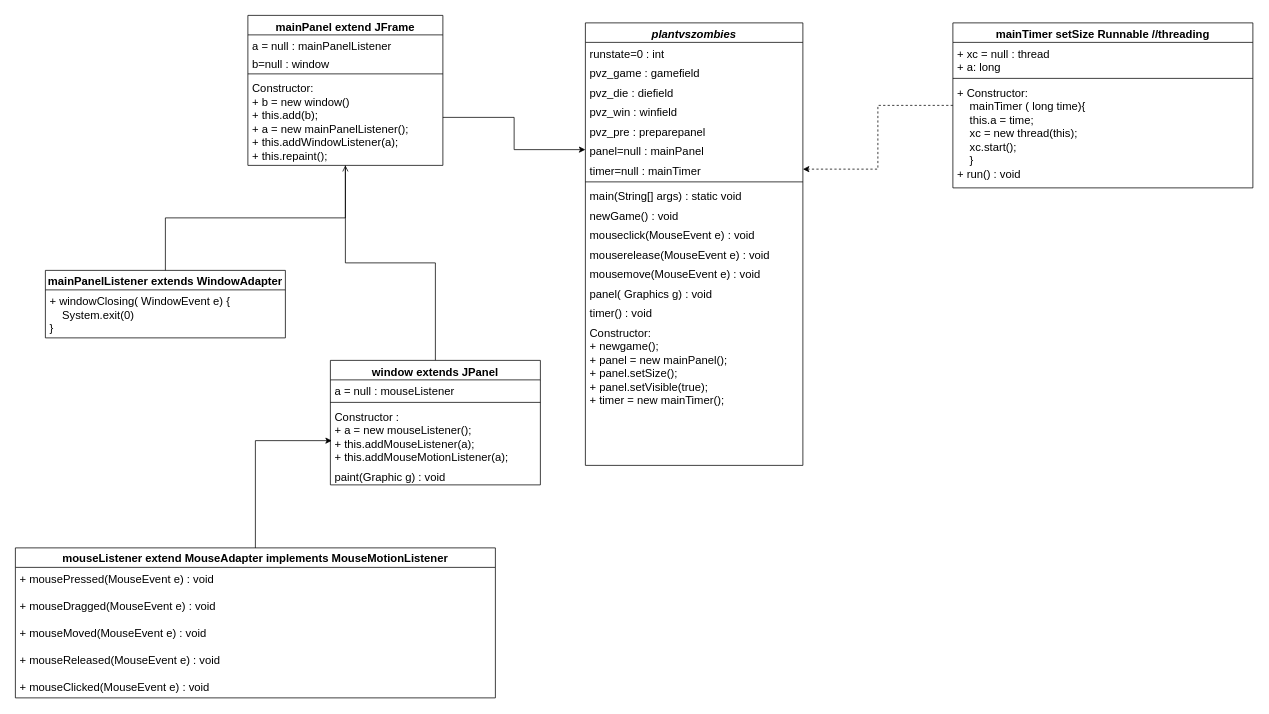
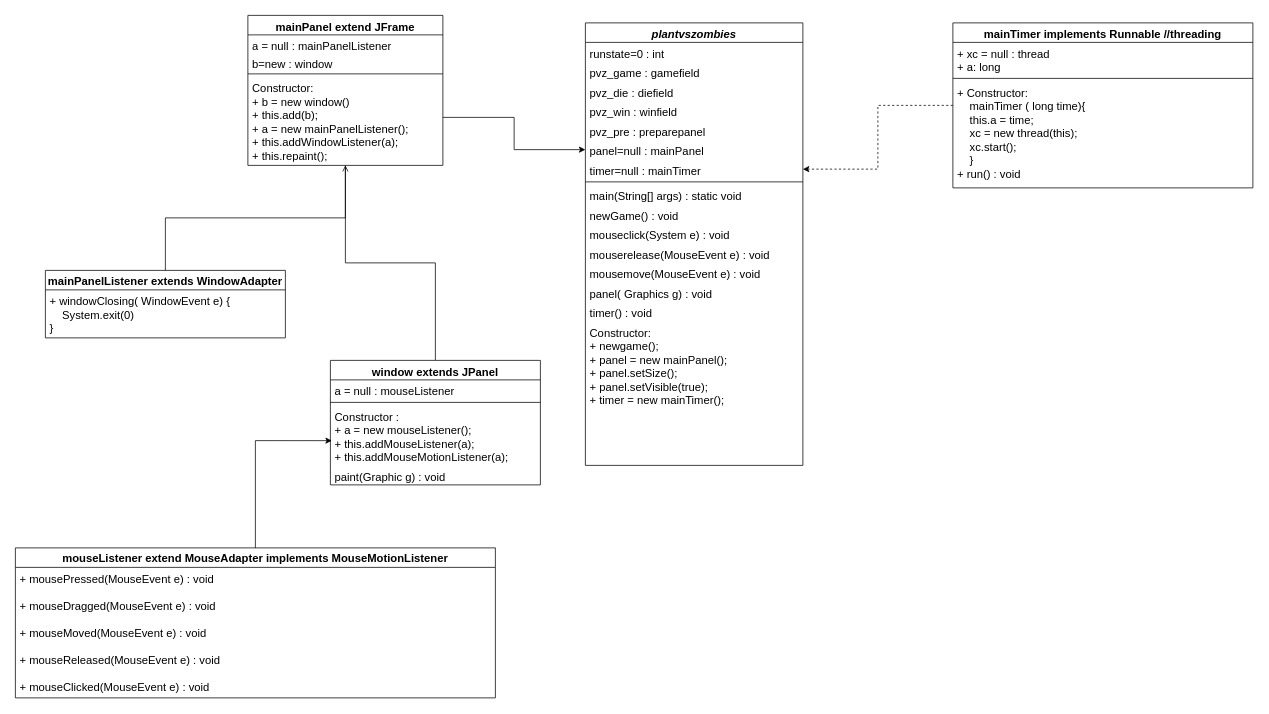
(1103, 35) -> (1103, 35)
(290, 65) -> (290, 65)
(677, 236) -> (664, 236)
